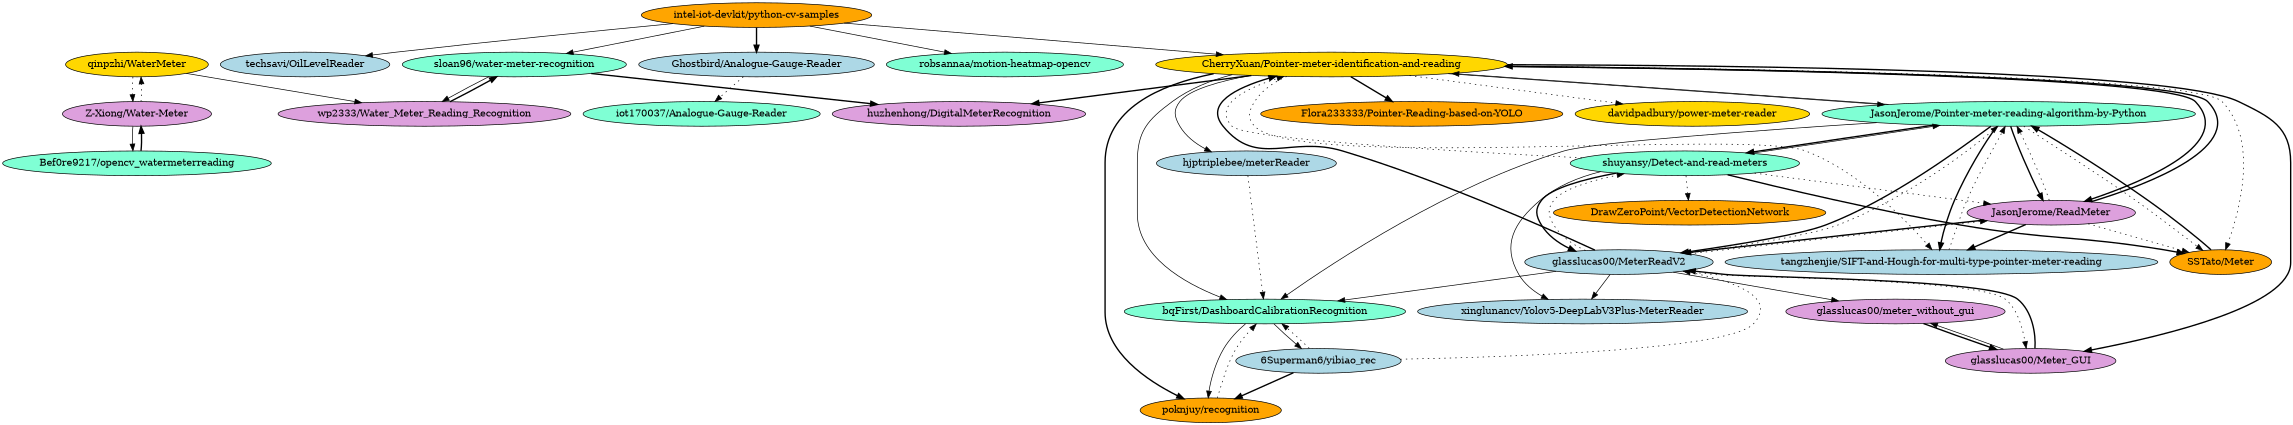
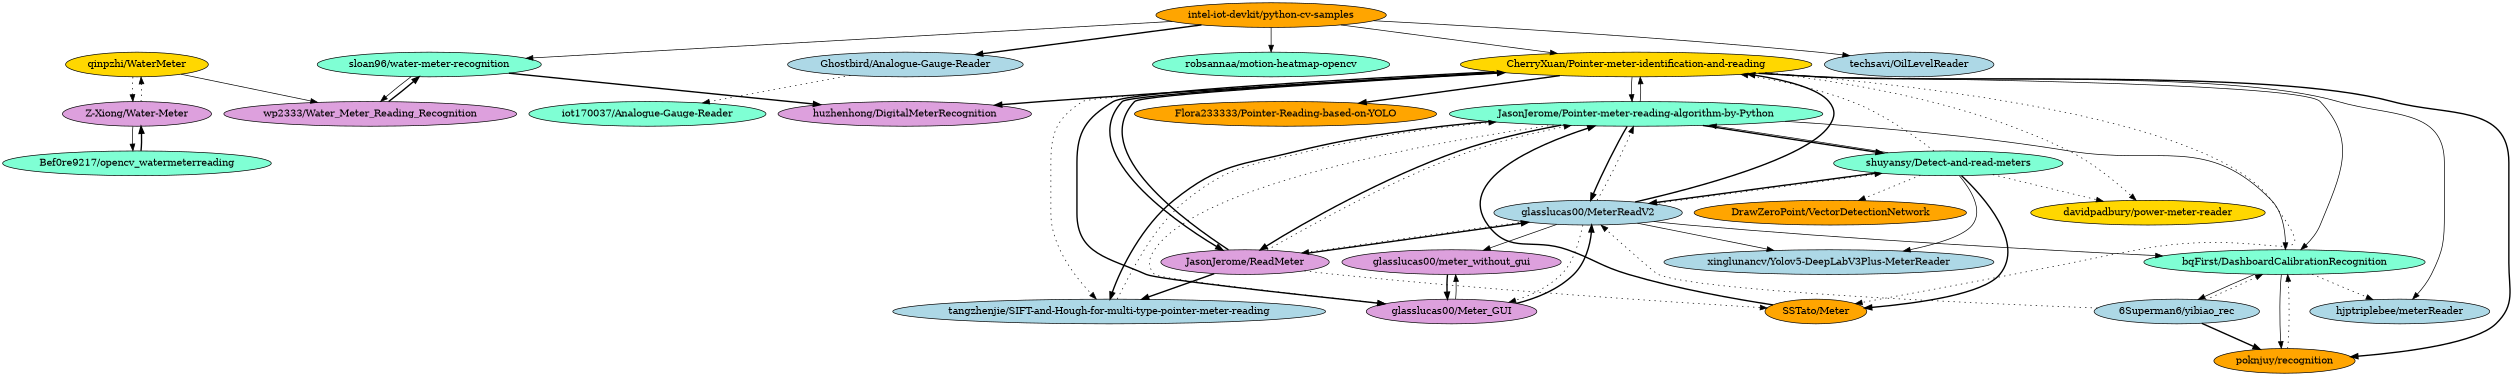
(2112, 184) -> (1225, 202)
(1858, 187) -> (2045, 187)
(1255, 234) -> (2339, 286)
